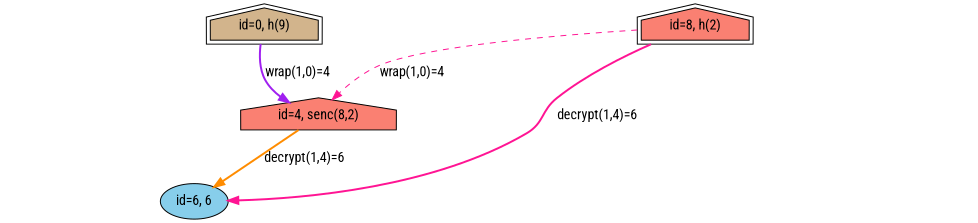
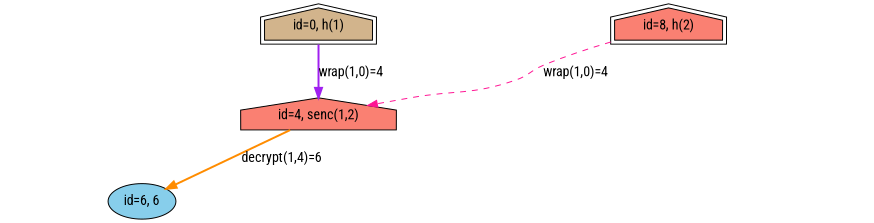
(264, 26) -> (319, 26)
(319, 116) -> (319, 116)
(462, 163) -> none
